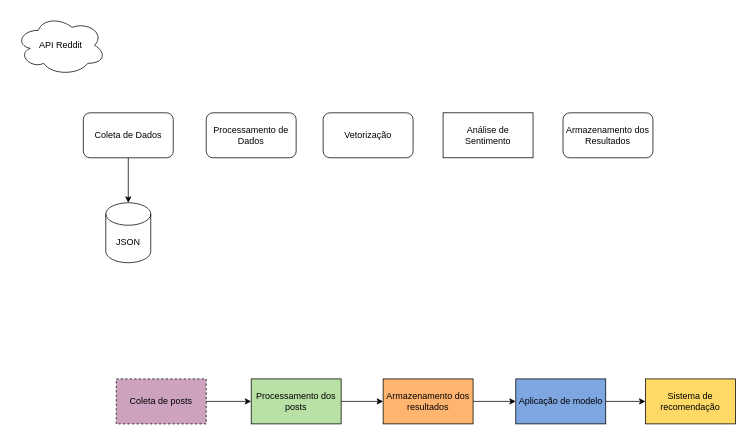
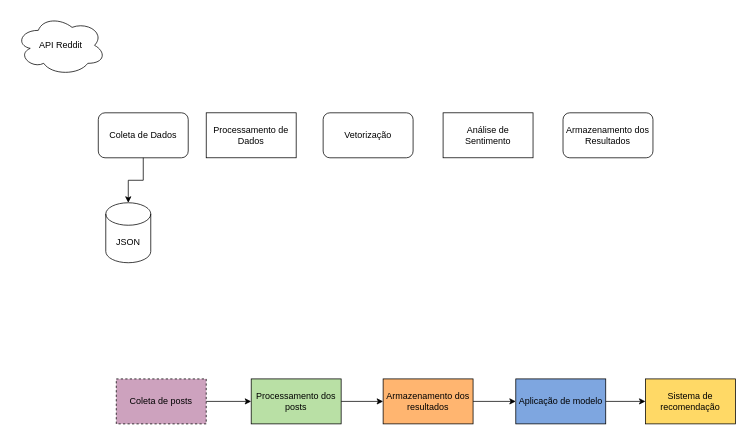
(128, 135) -> (143, 135)
(251, 135) -> (251, 135)
